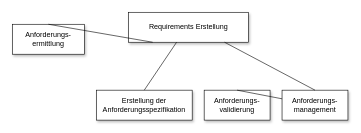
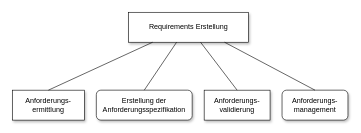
(48, 39) -> (48, 105)
(259, 95) -> (219, 66)
(144, 105) -> (144, 105)
(315, 105) -> (315, 105)
